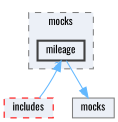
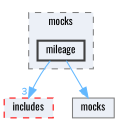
(49, 85) -> (40, 76)
